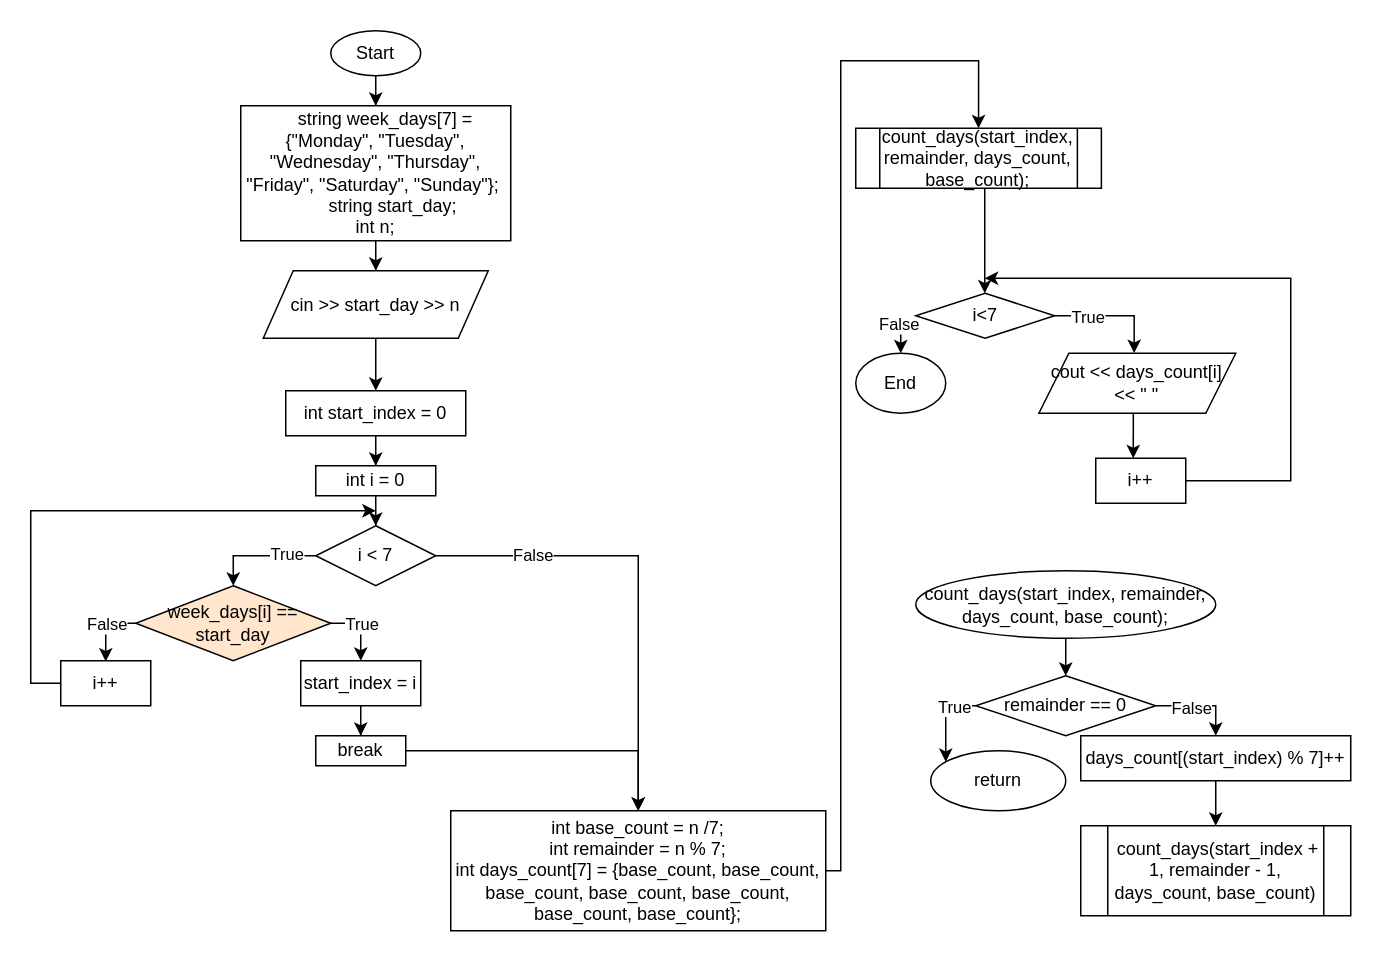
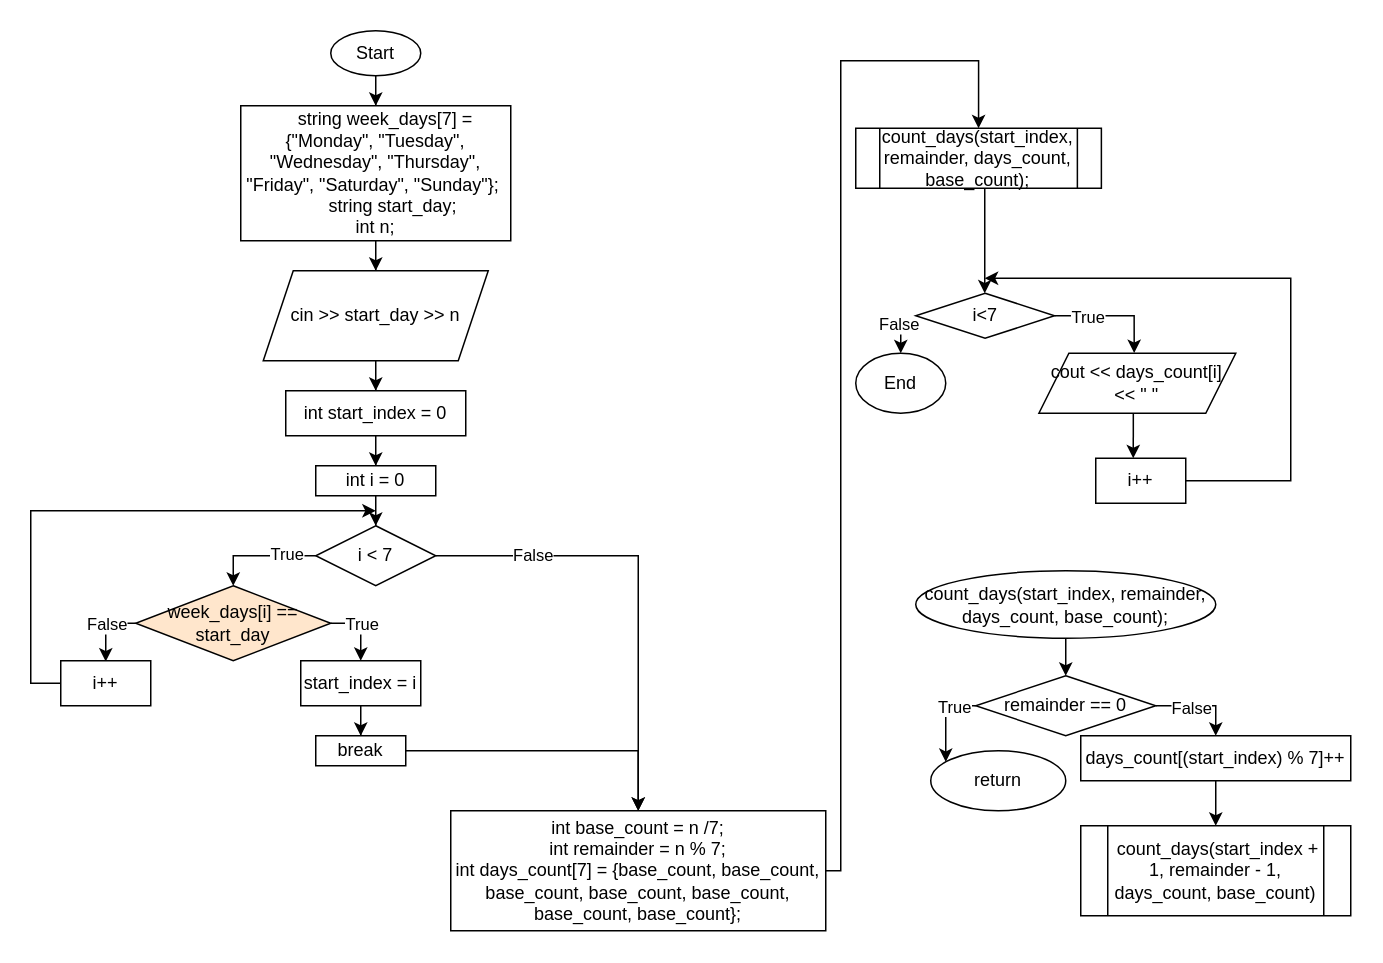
(376, 305) -> (376, 316)
